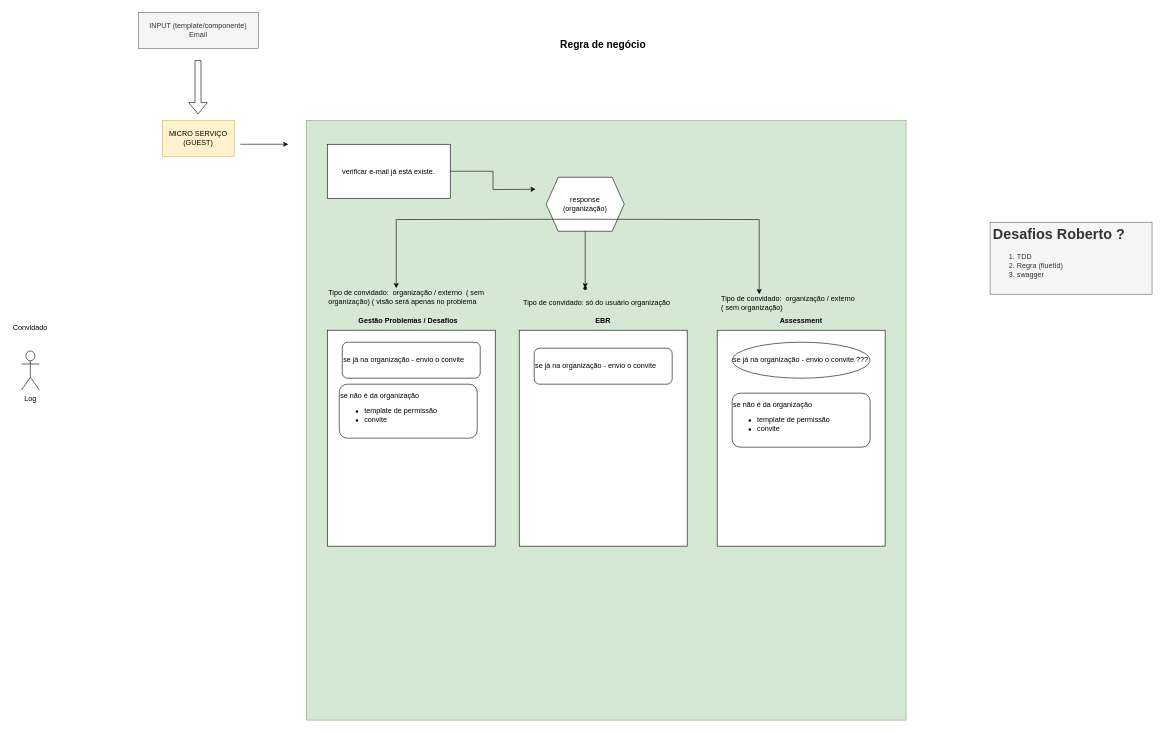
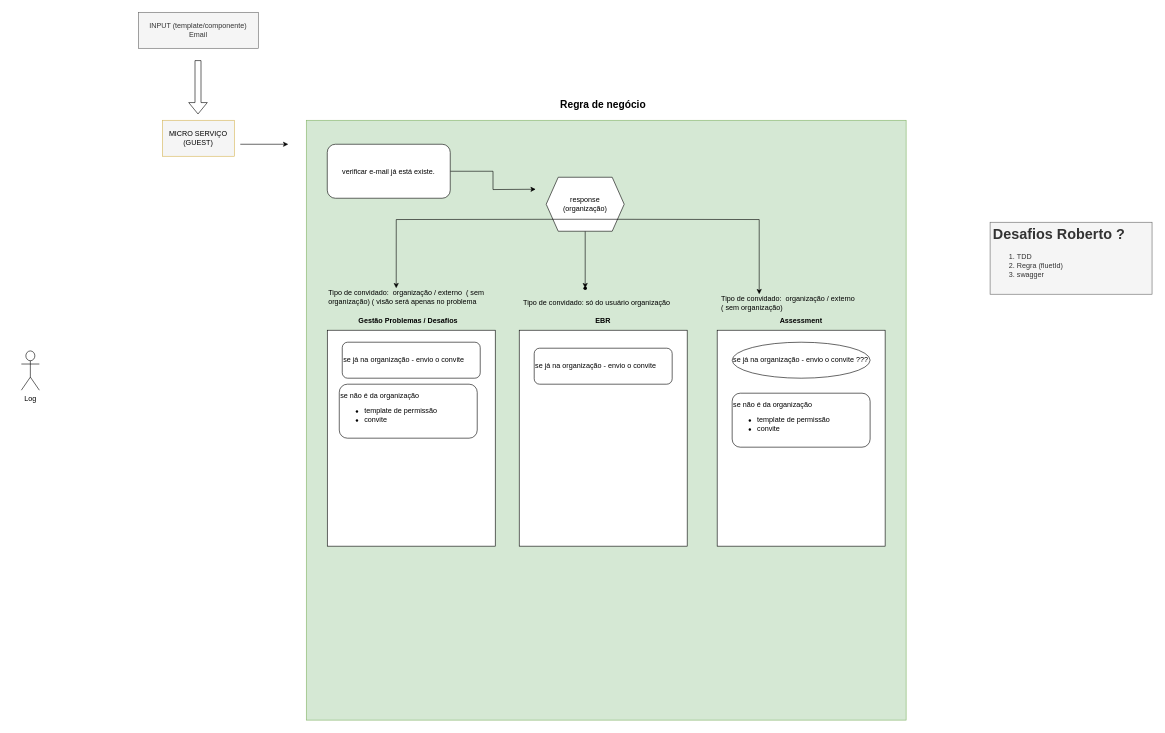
(603, 45) -> (603, 105)
(198, 138) -> (198, 138)
(389, 171) -> (389, 171)
(30, 328) -> none
